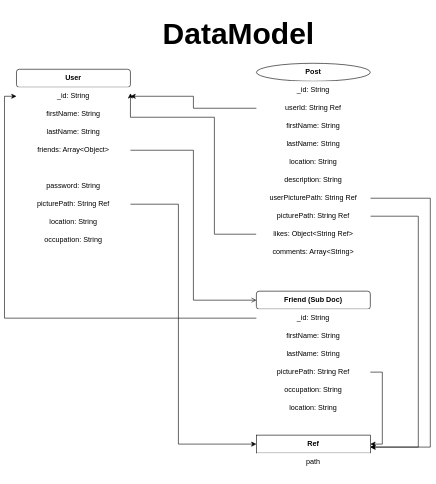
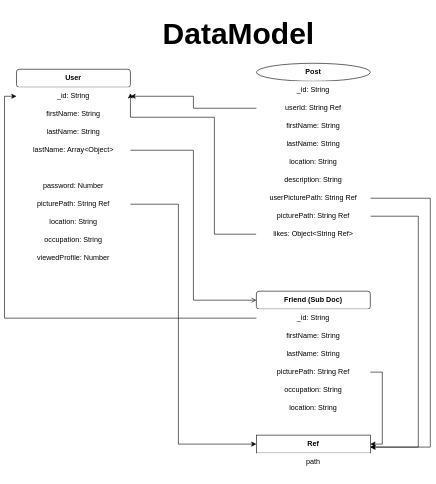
(74, 150) -> (74, 150)
(74, 186) -> (74, 186)
(314, 252) -> none
none -> (74, 258)
